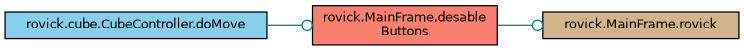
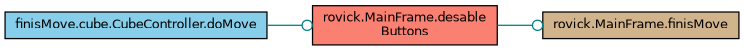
(136, 25) -> (136, 25)
(641, 25) -> (641, 25)
